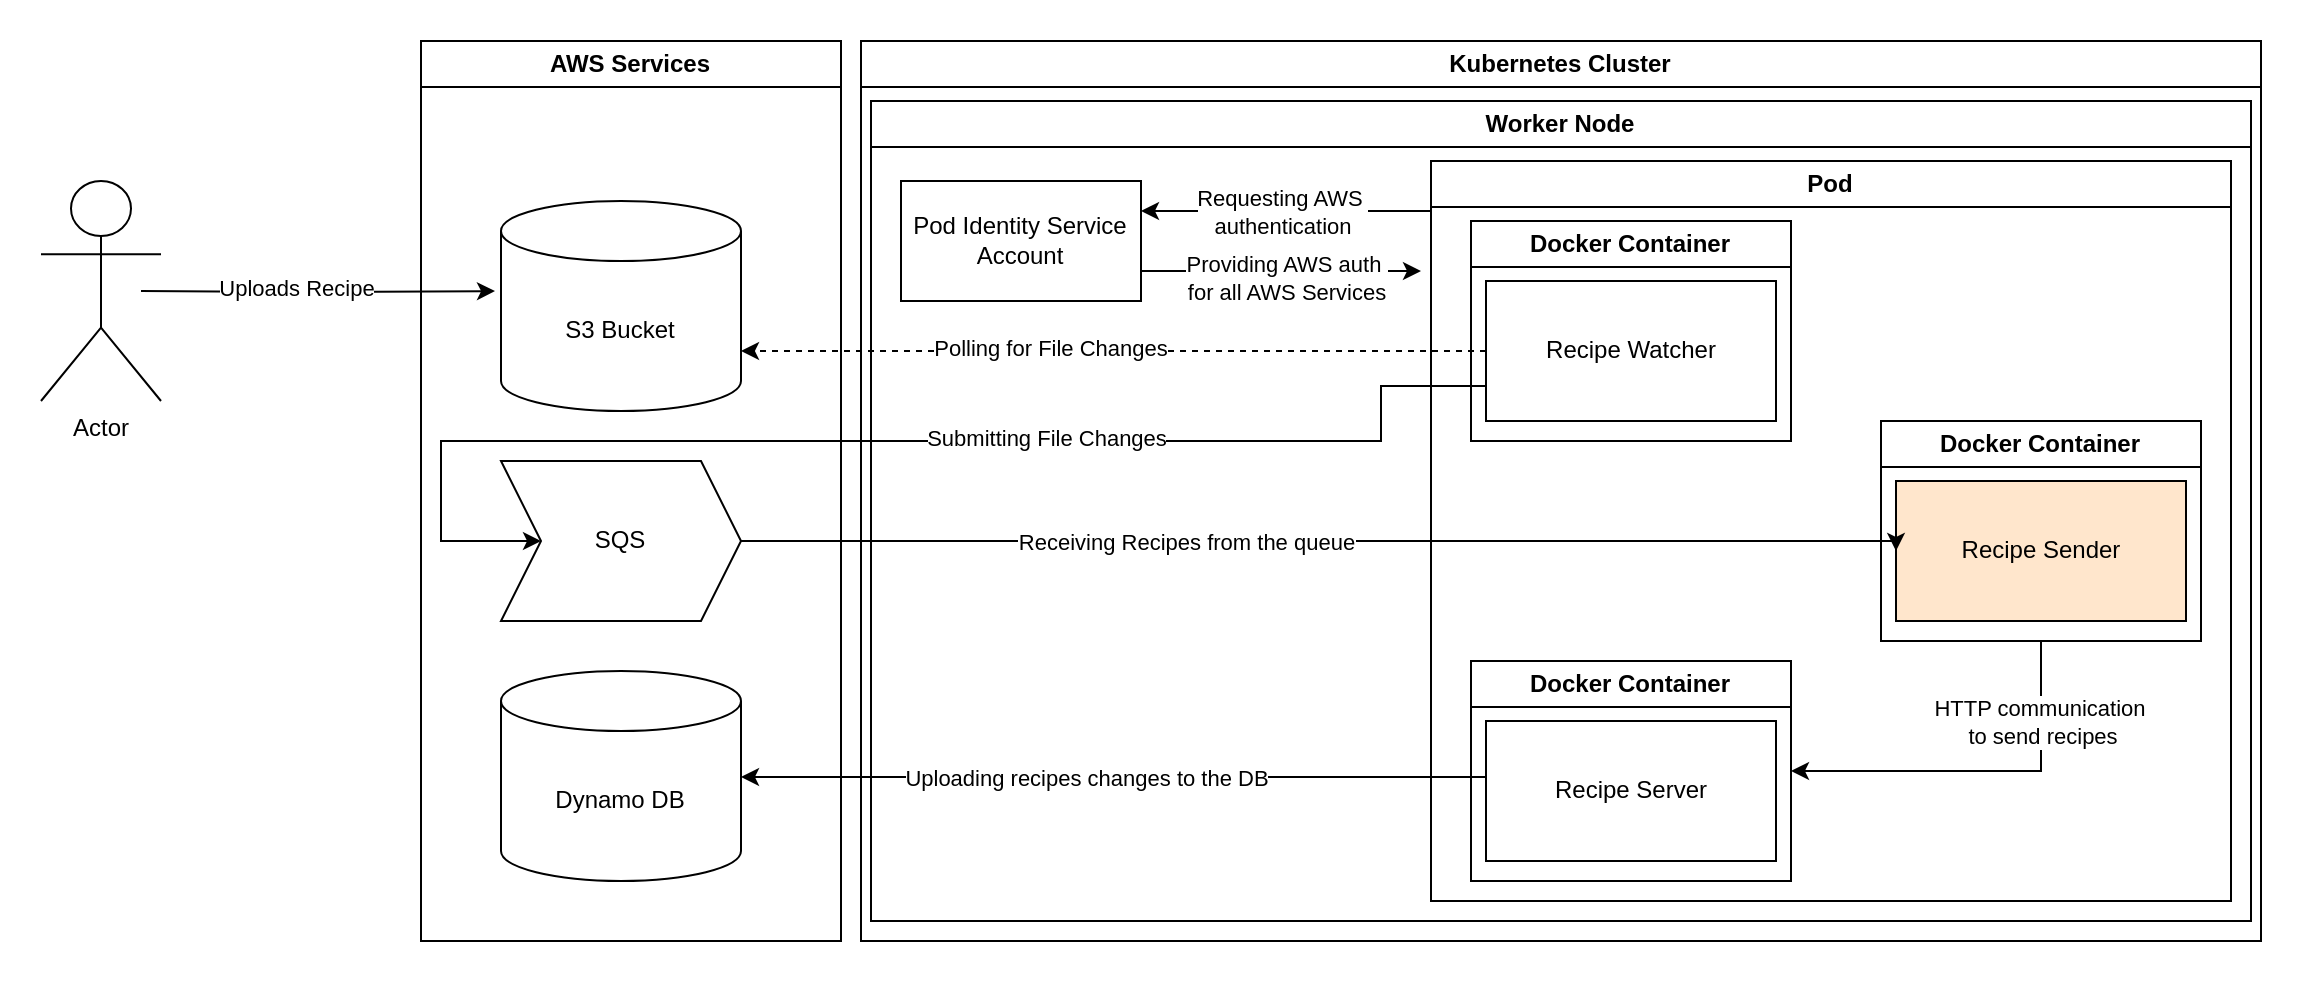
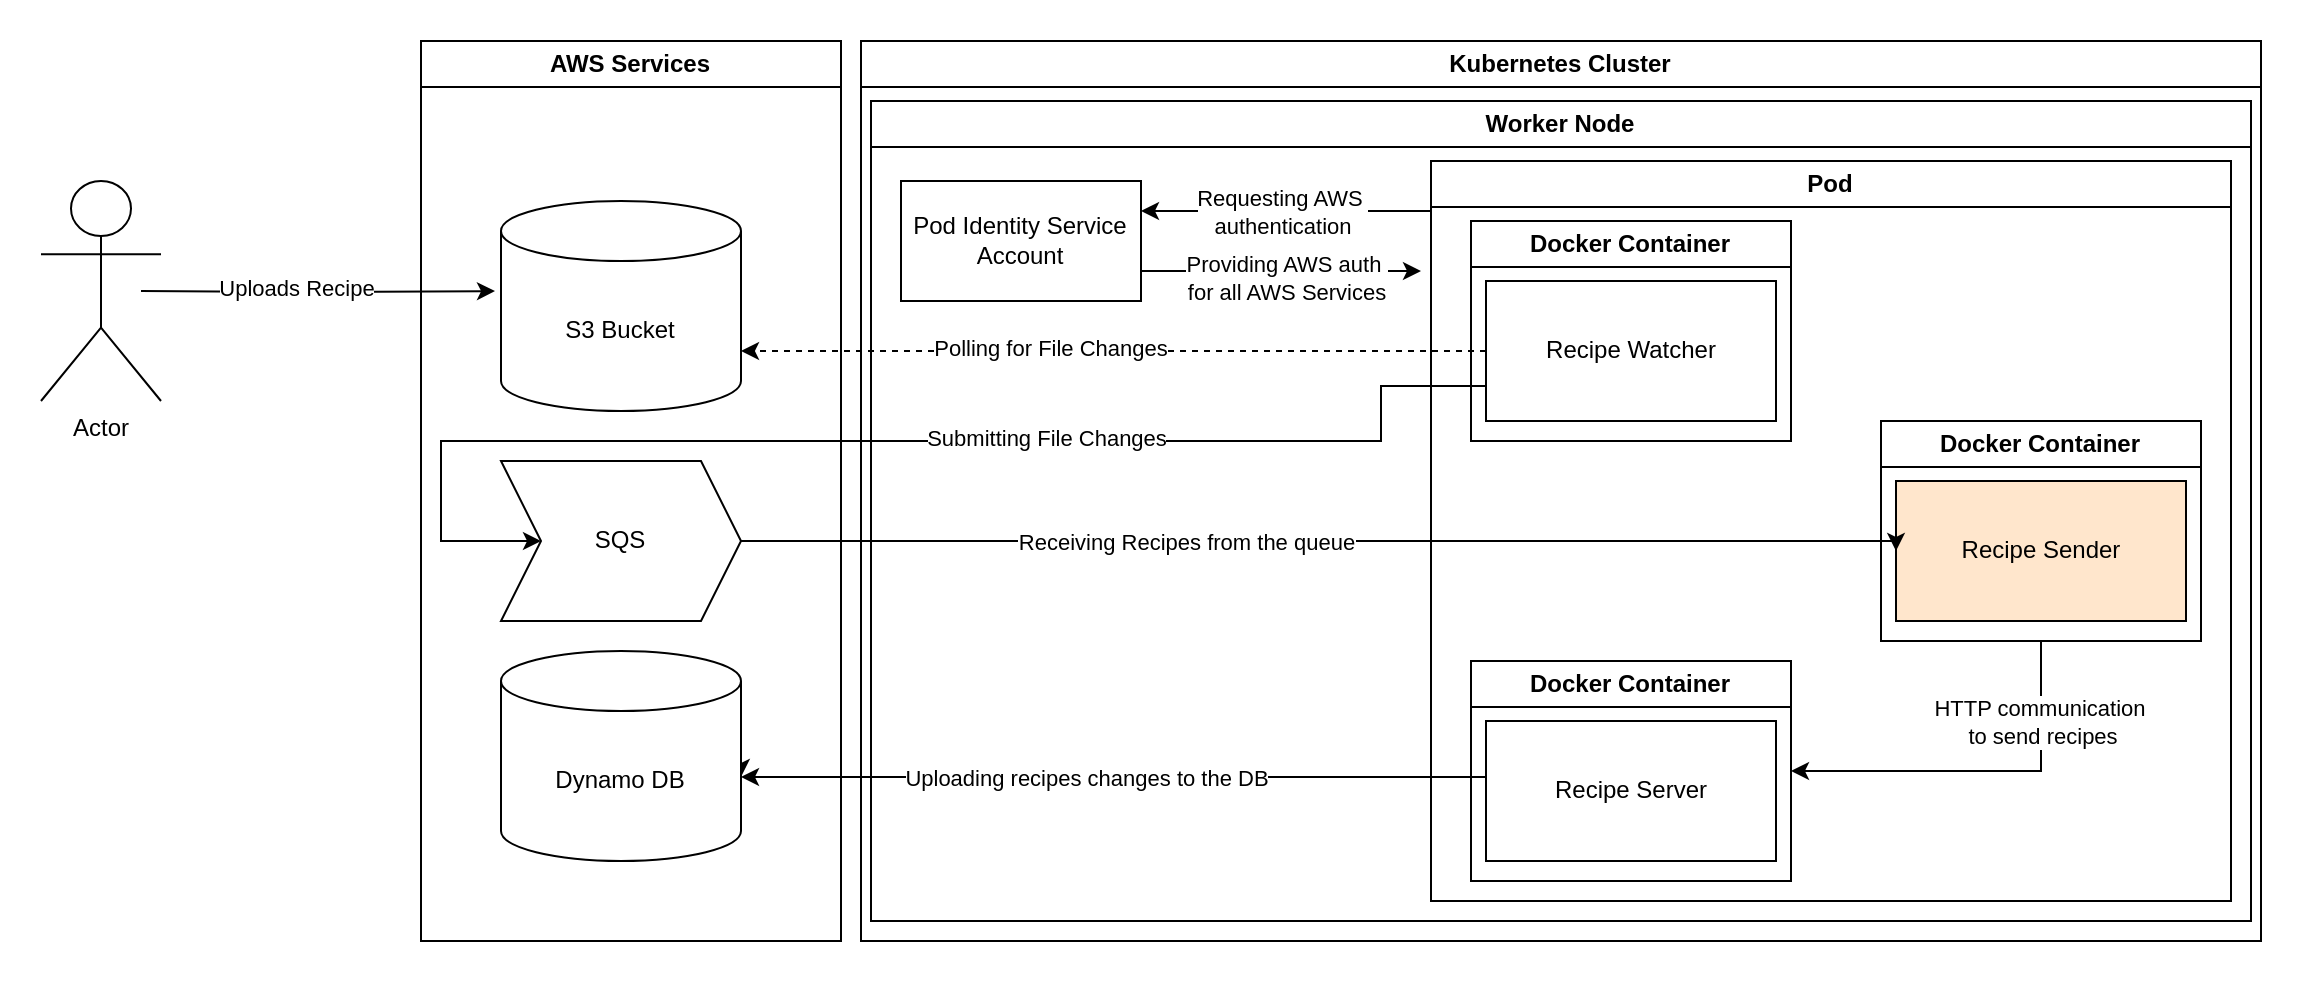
(621, 776) -> (621, 756)
